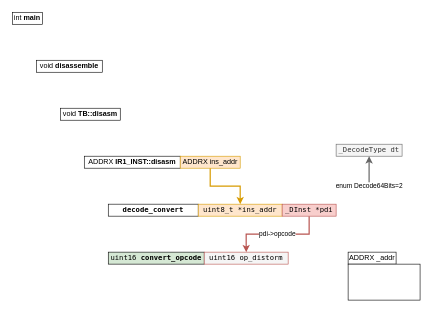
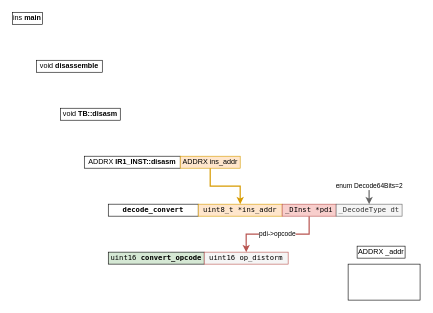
(27, 18) -> (27, 18)
(369, 150) -> (369, 210)
(372, 258) -> (381, 252)
